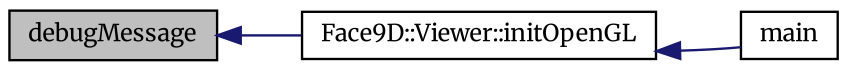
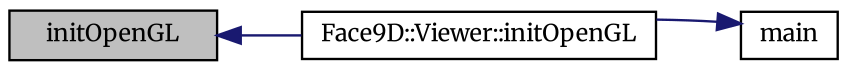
(113, 35) -> (113, 35)
(711, 49) -> (687, 20)
